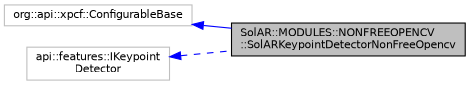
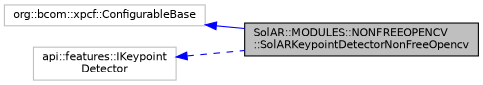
(98, 15) -> (105, 15)
